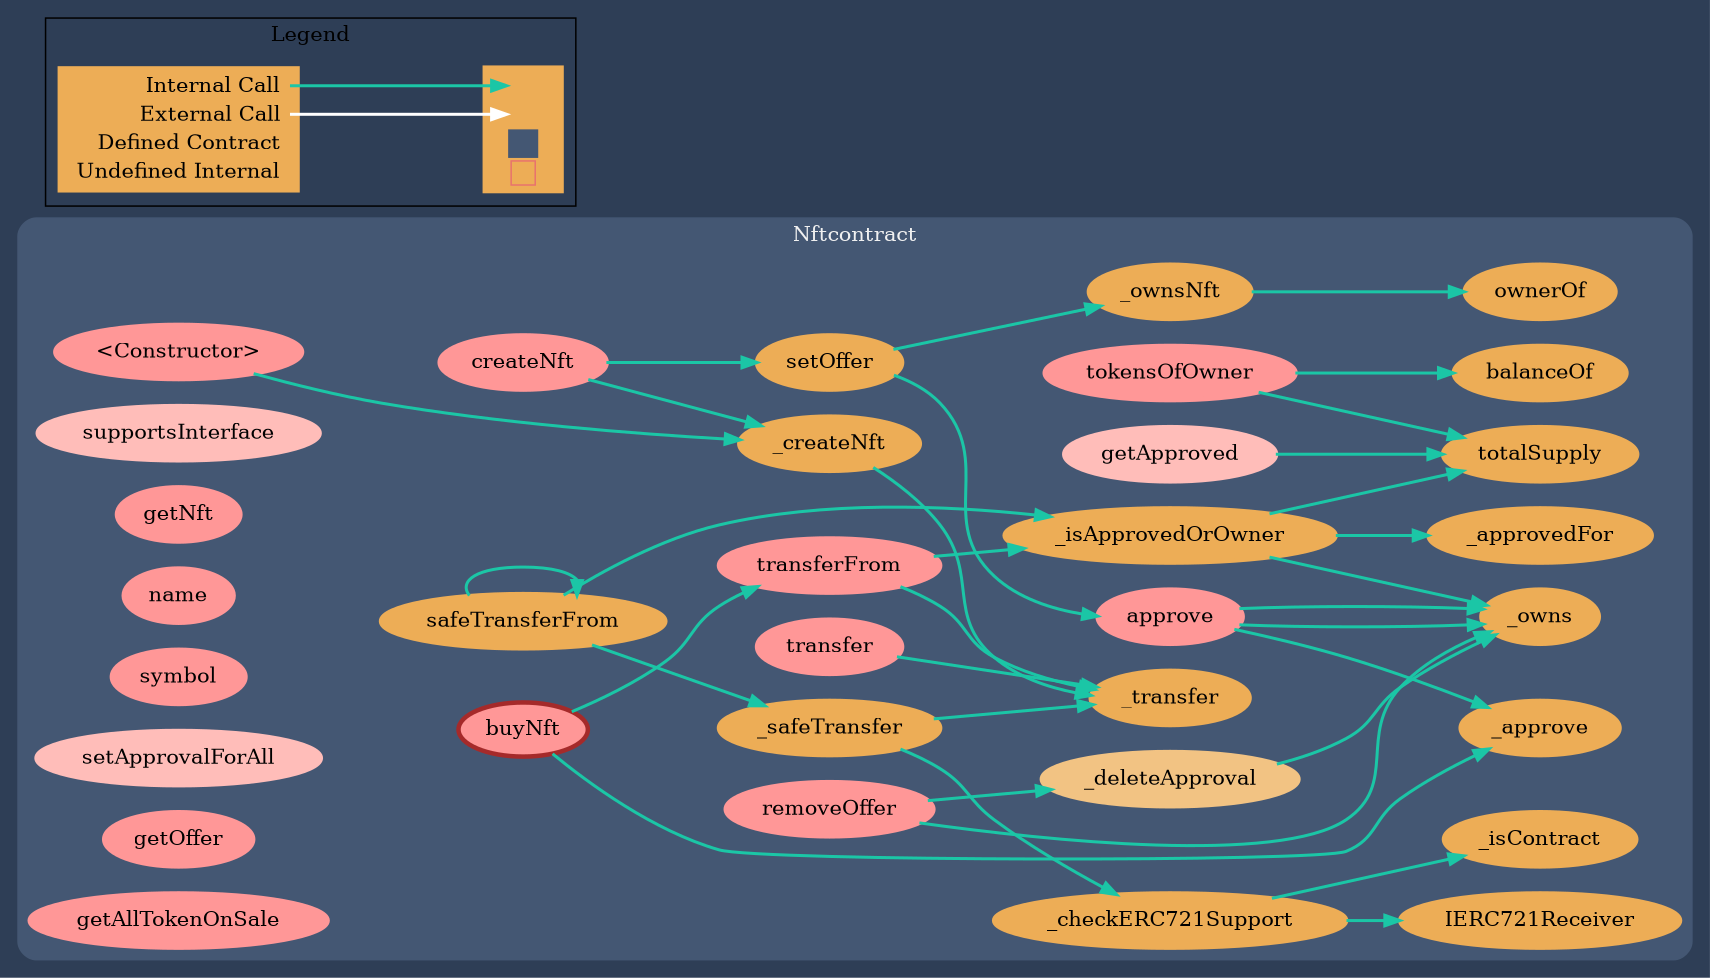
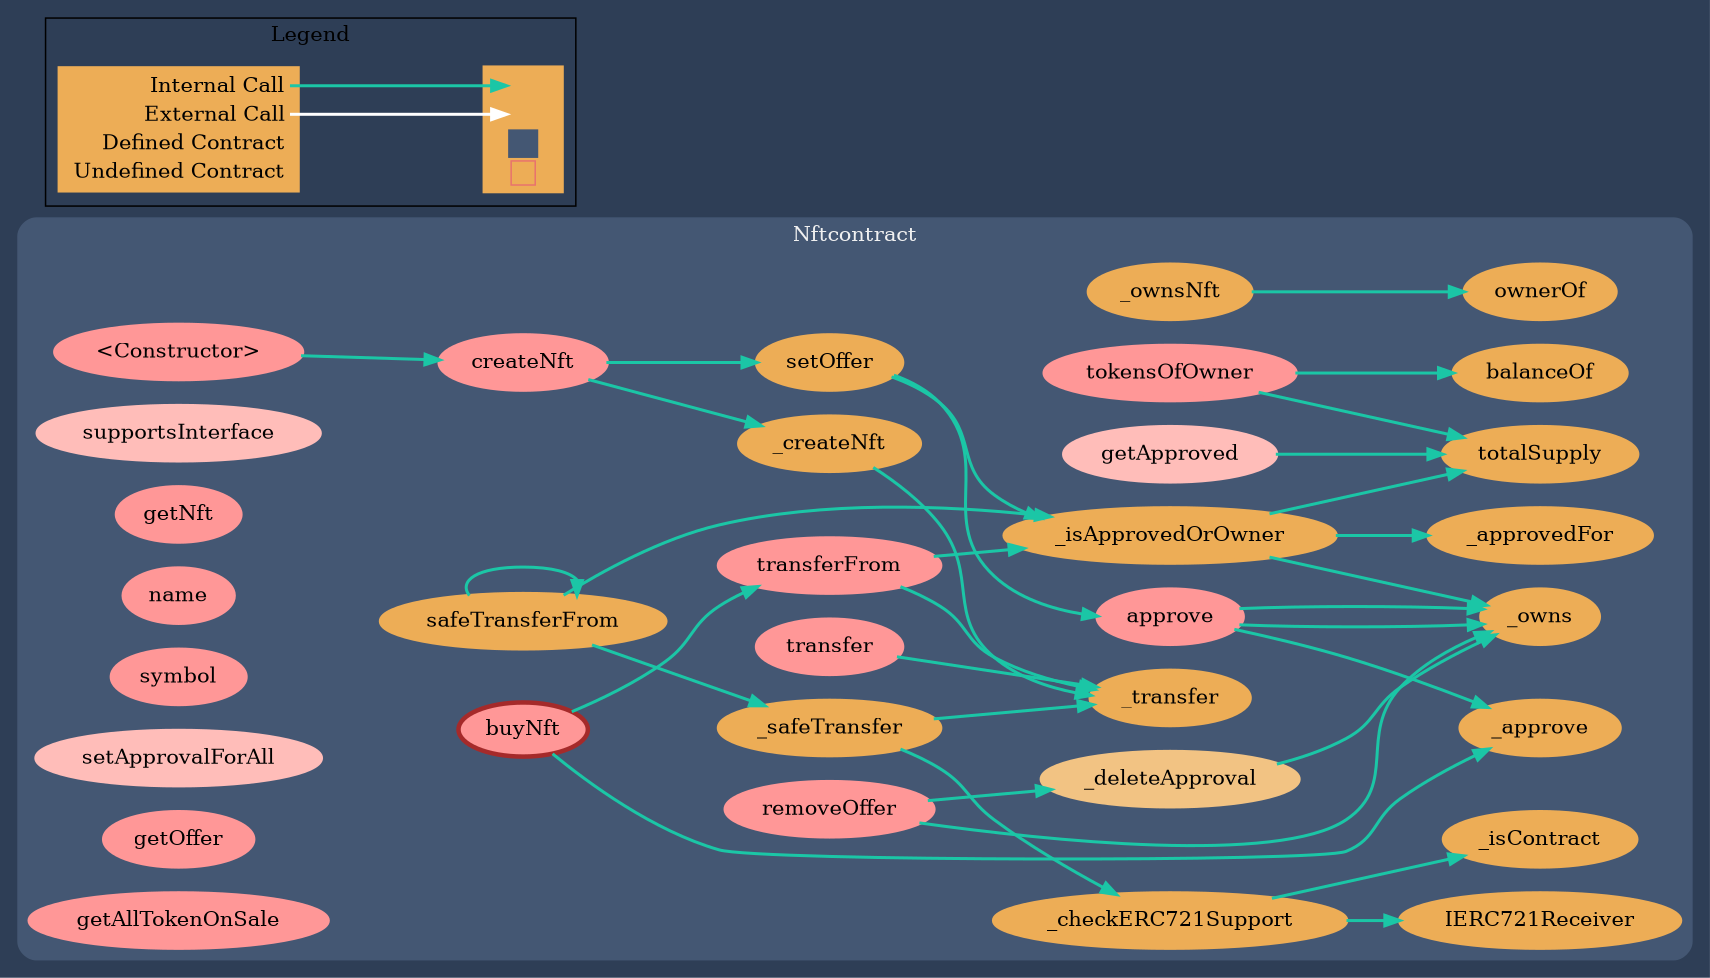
(179, 171) -> (179, 171)
(990, 329) -> (975, 474)
(488, 418) -> (363, 358)
